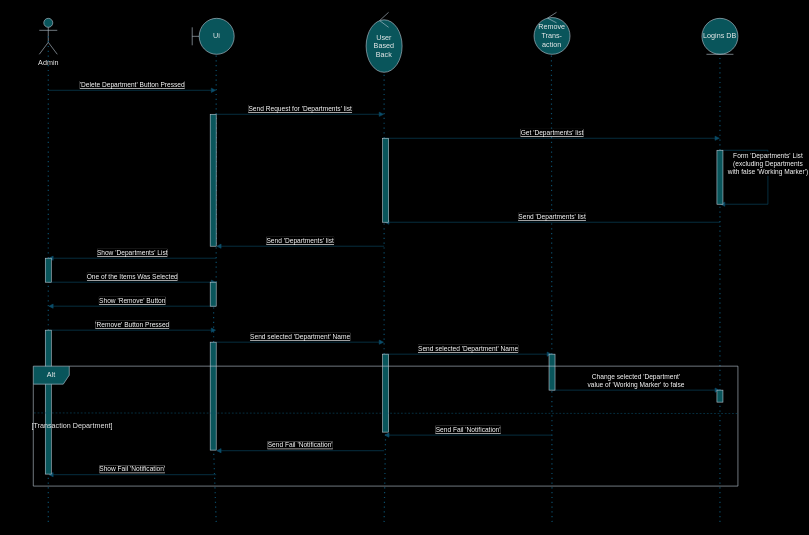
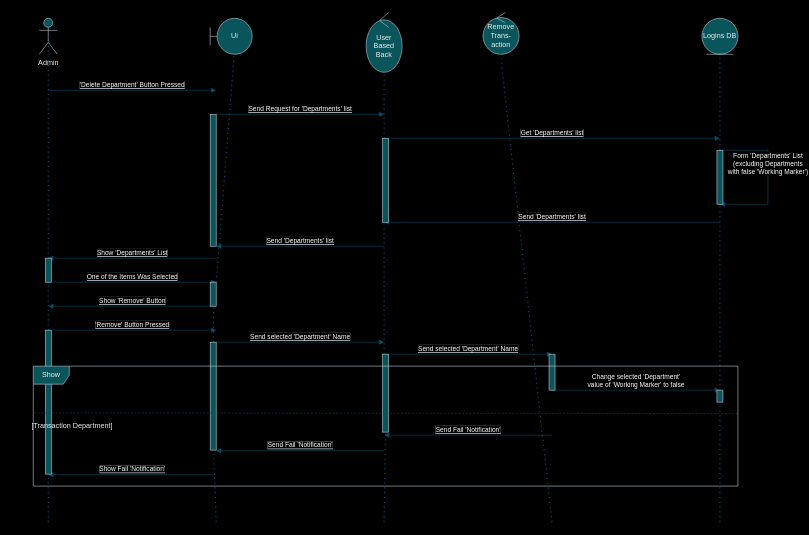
(552, 33) -> (501, 33)
(213, 36) -> (231, 36)
(51, 375) -> (51, 375)
